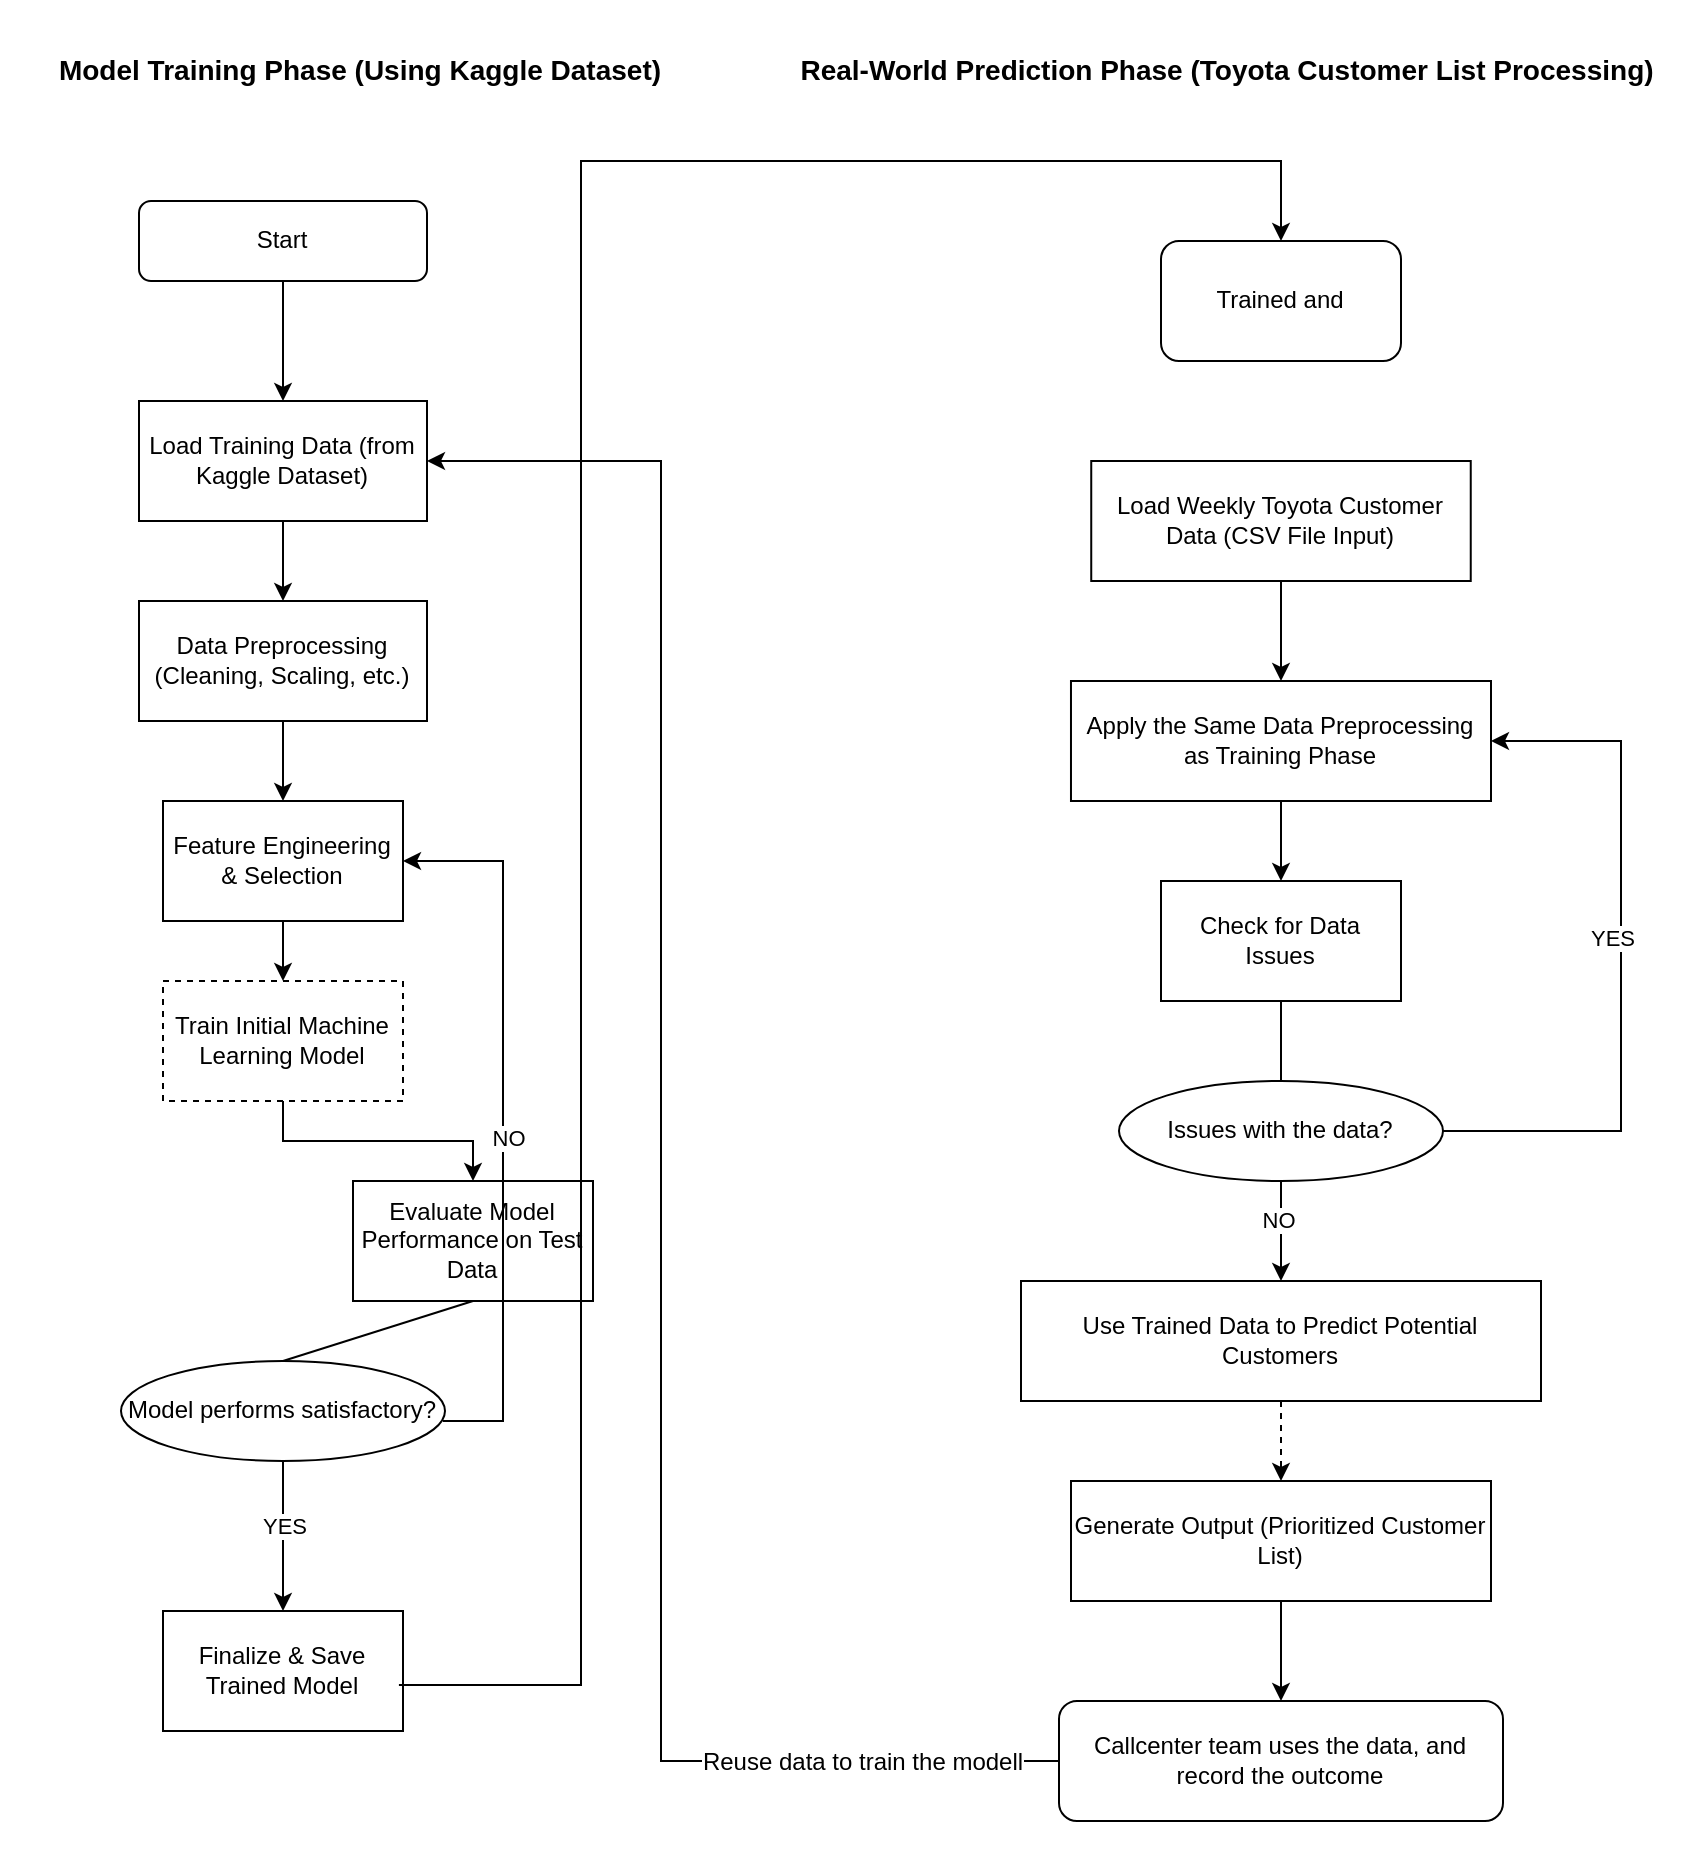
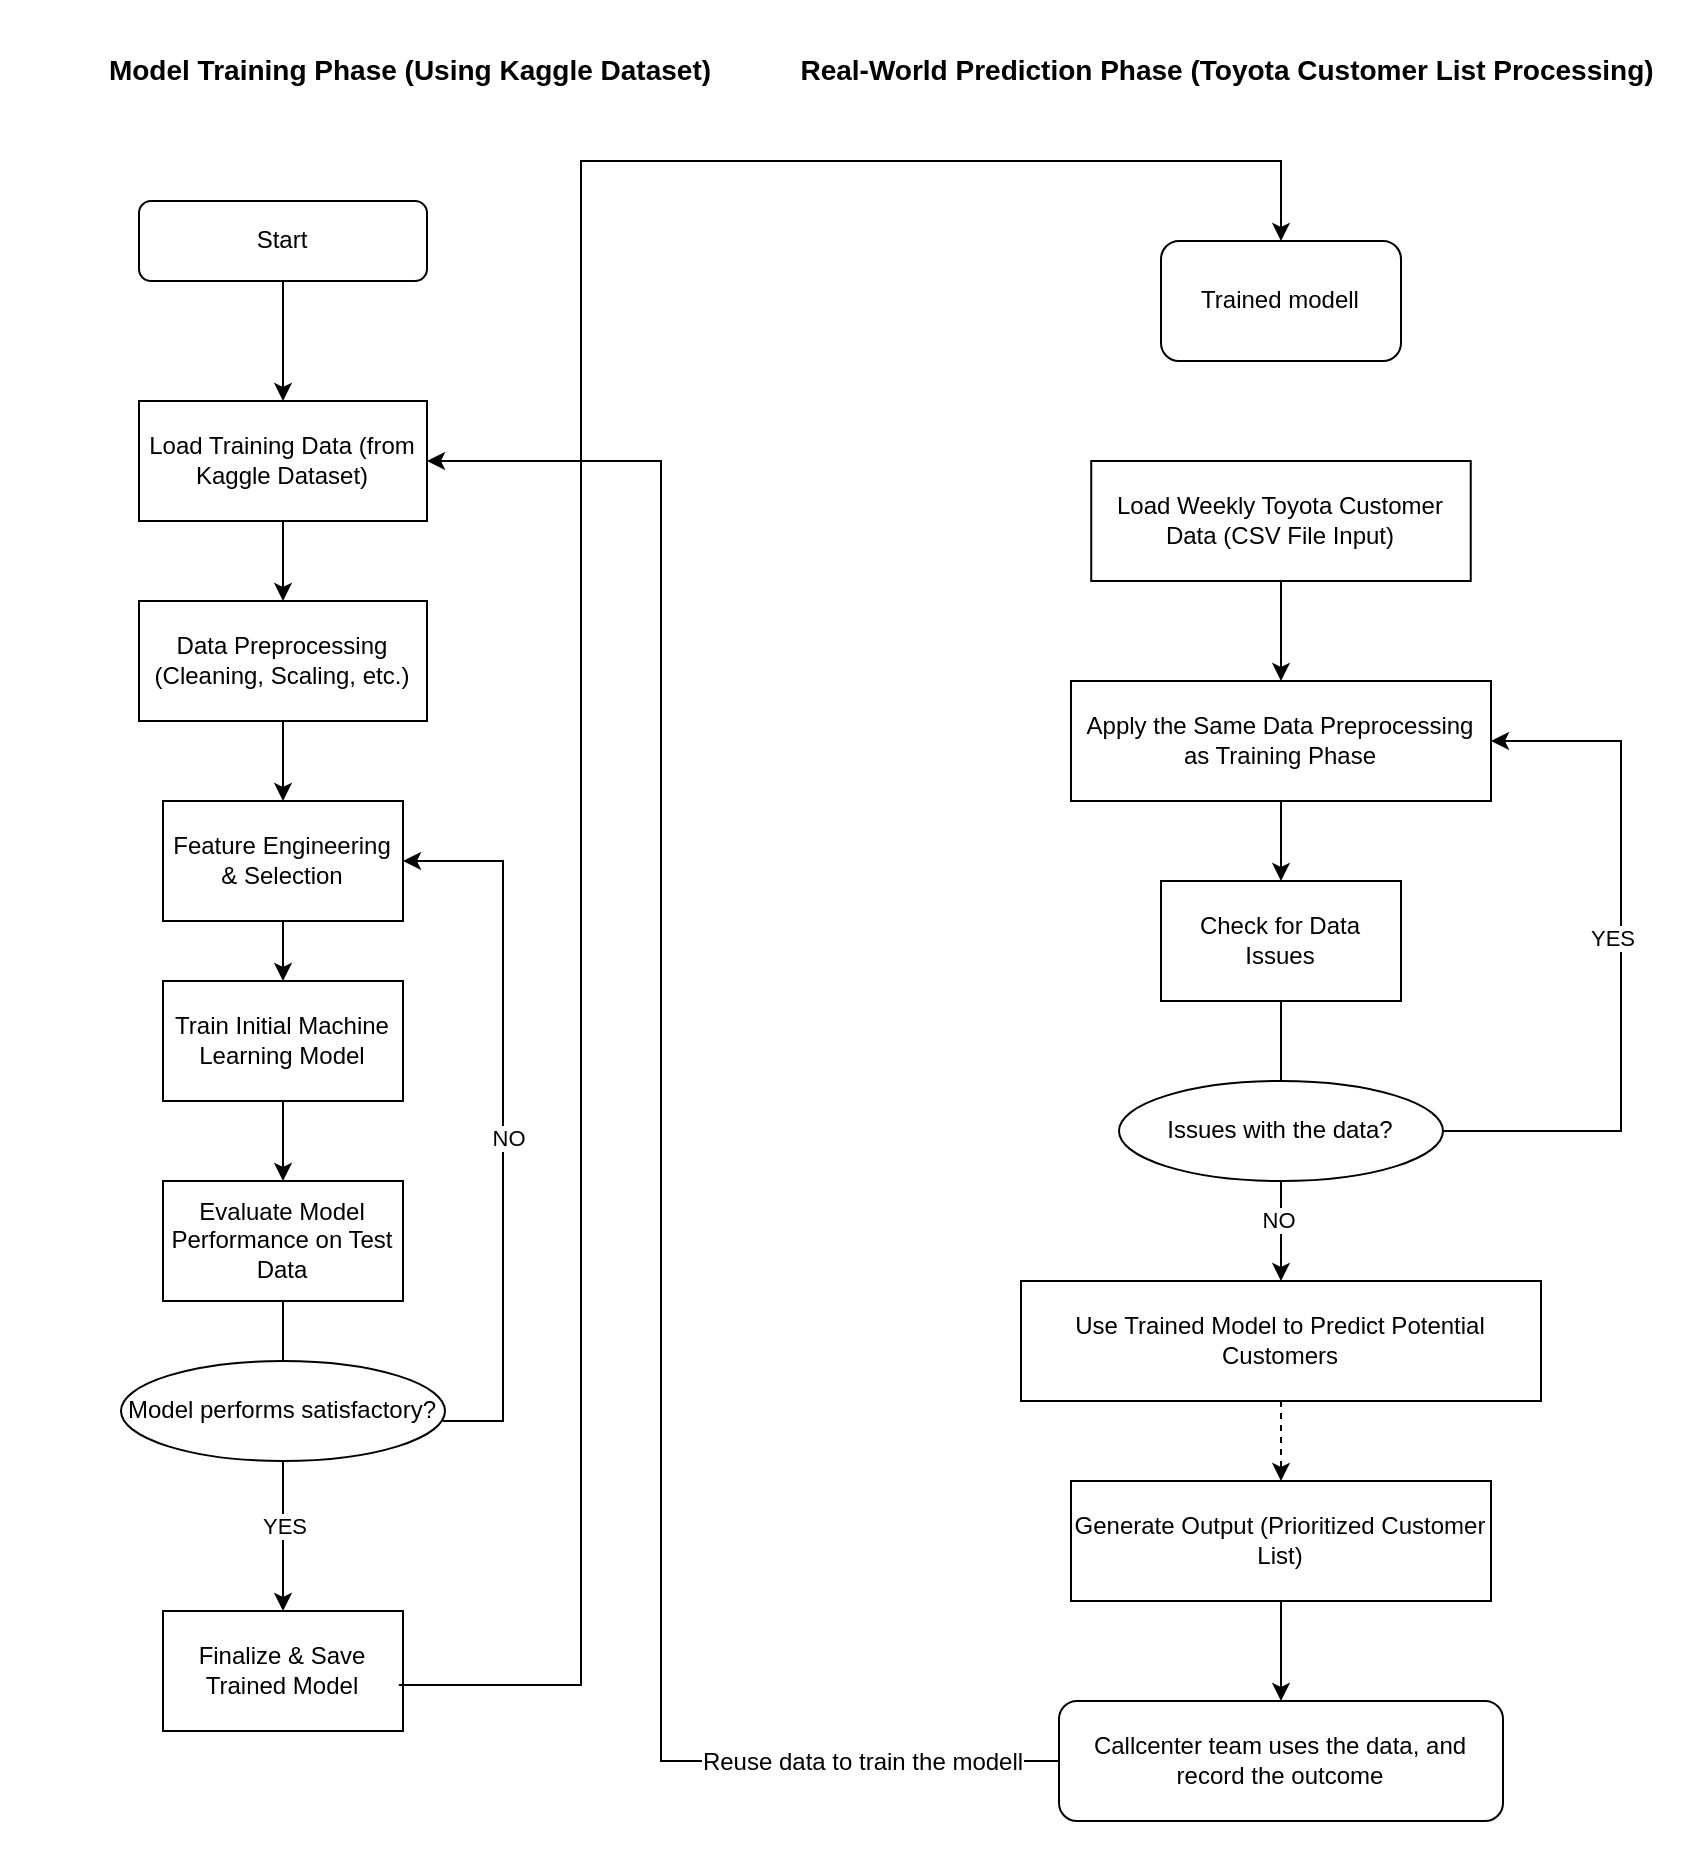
(361, 71) -> (411, 71)
(1281, 301) -> (1281, 301)
(283, 1041) -> (283, 1041)
(473, 1241) -> (283, 1241)
(1281, 1341) -> (1281, 1341)
